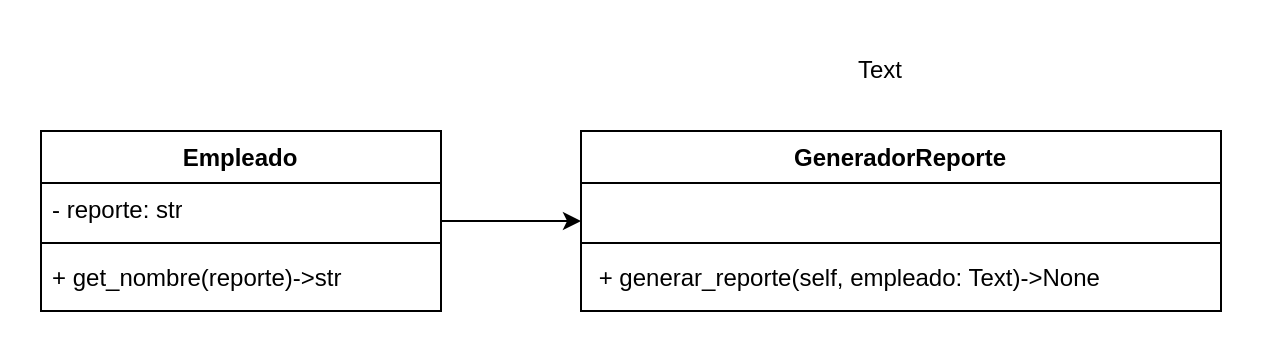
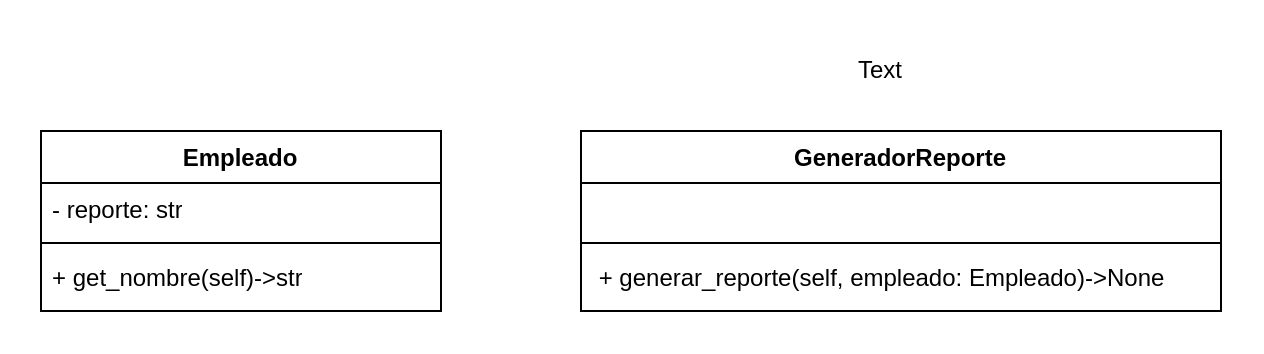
(506, 221) -> none
(225, 279) -> (201, 279)
(874, 279) -> (897, 279)
